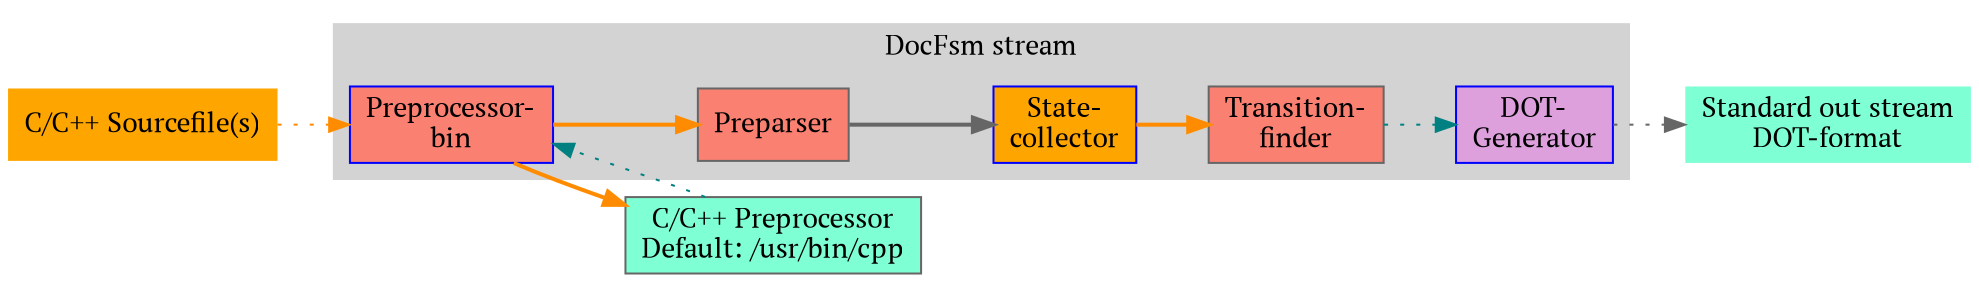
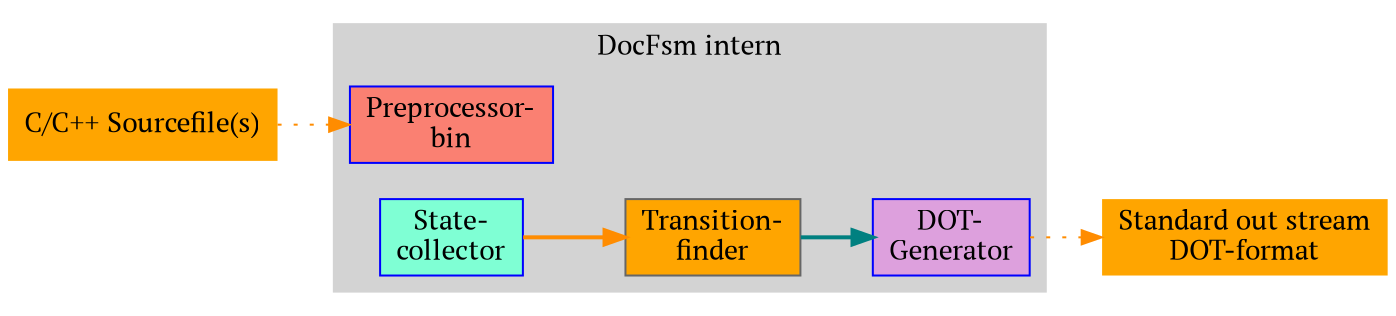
(981, 47) -> (690, 47)
(773, 125) -> none
(1065, 125) -> (451, 237)
(1296, 125) -> (713, 237)
(1410, 125) -> (827, 237)
(1642, 125) -> (1058, 237)
(1828, 125) -> (1245, 237)
(773, 235) -> none
